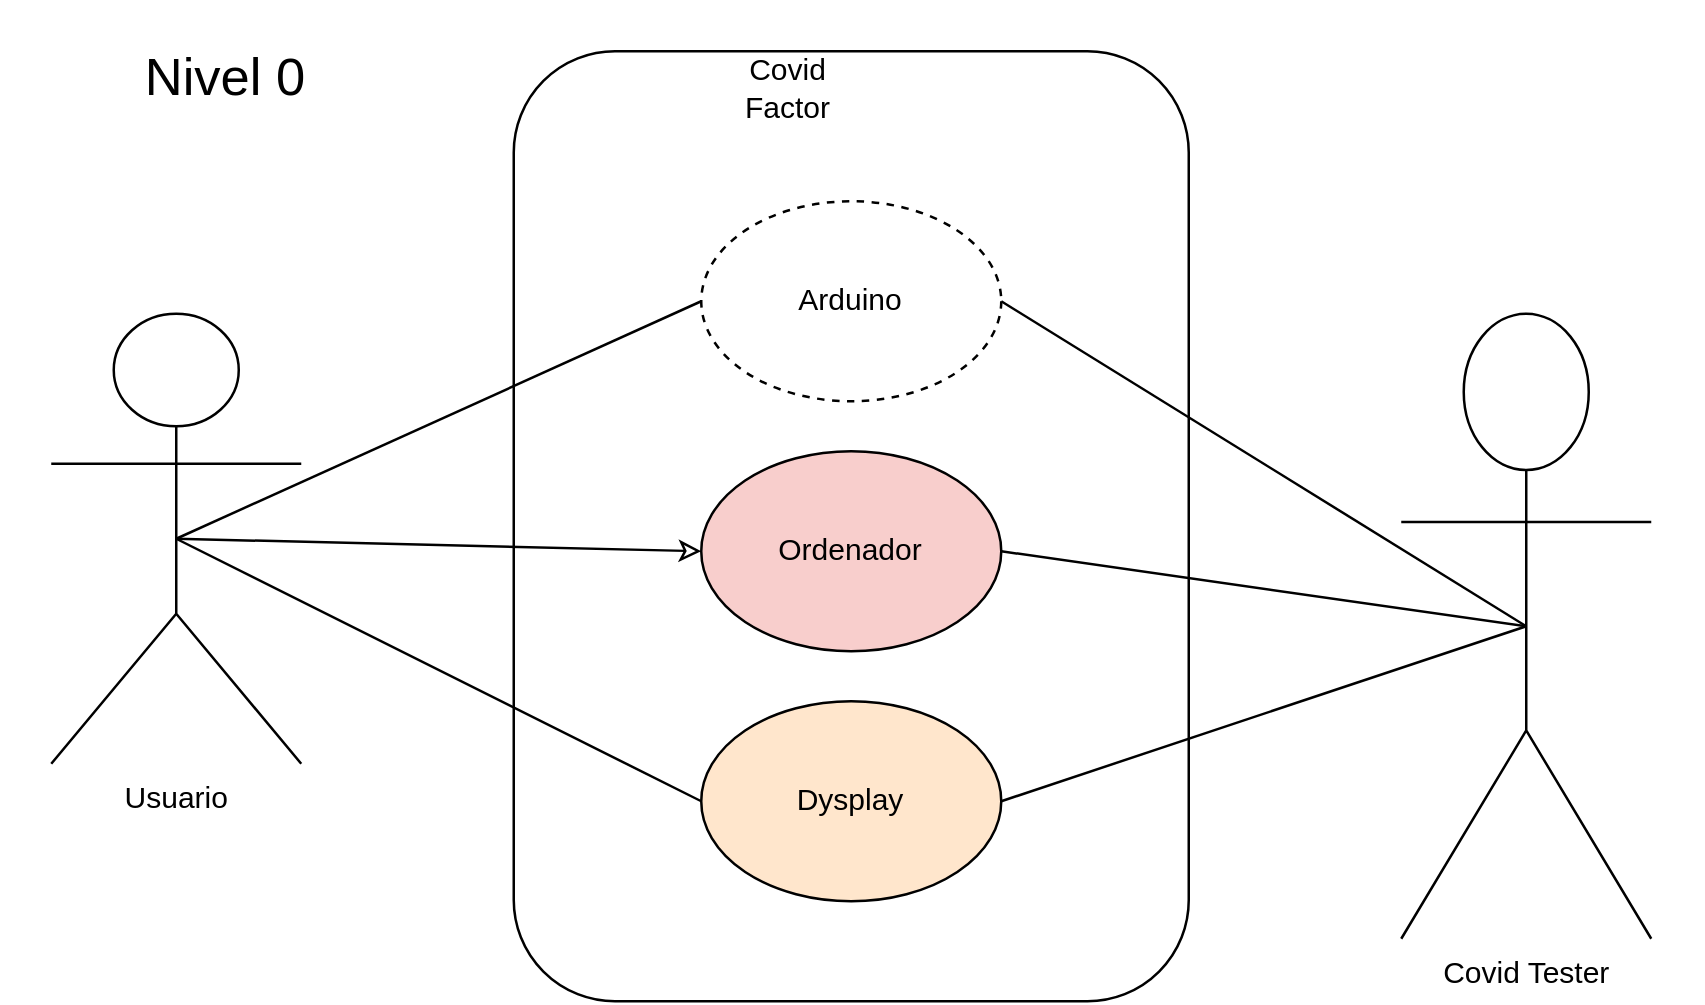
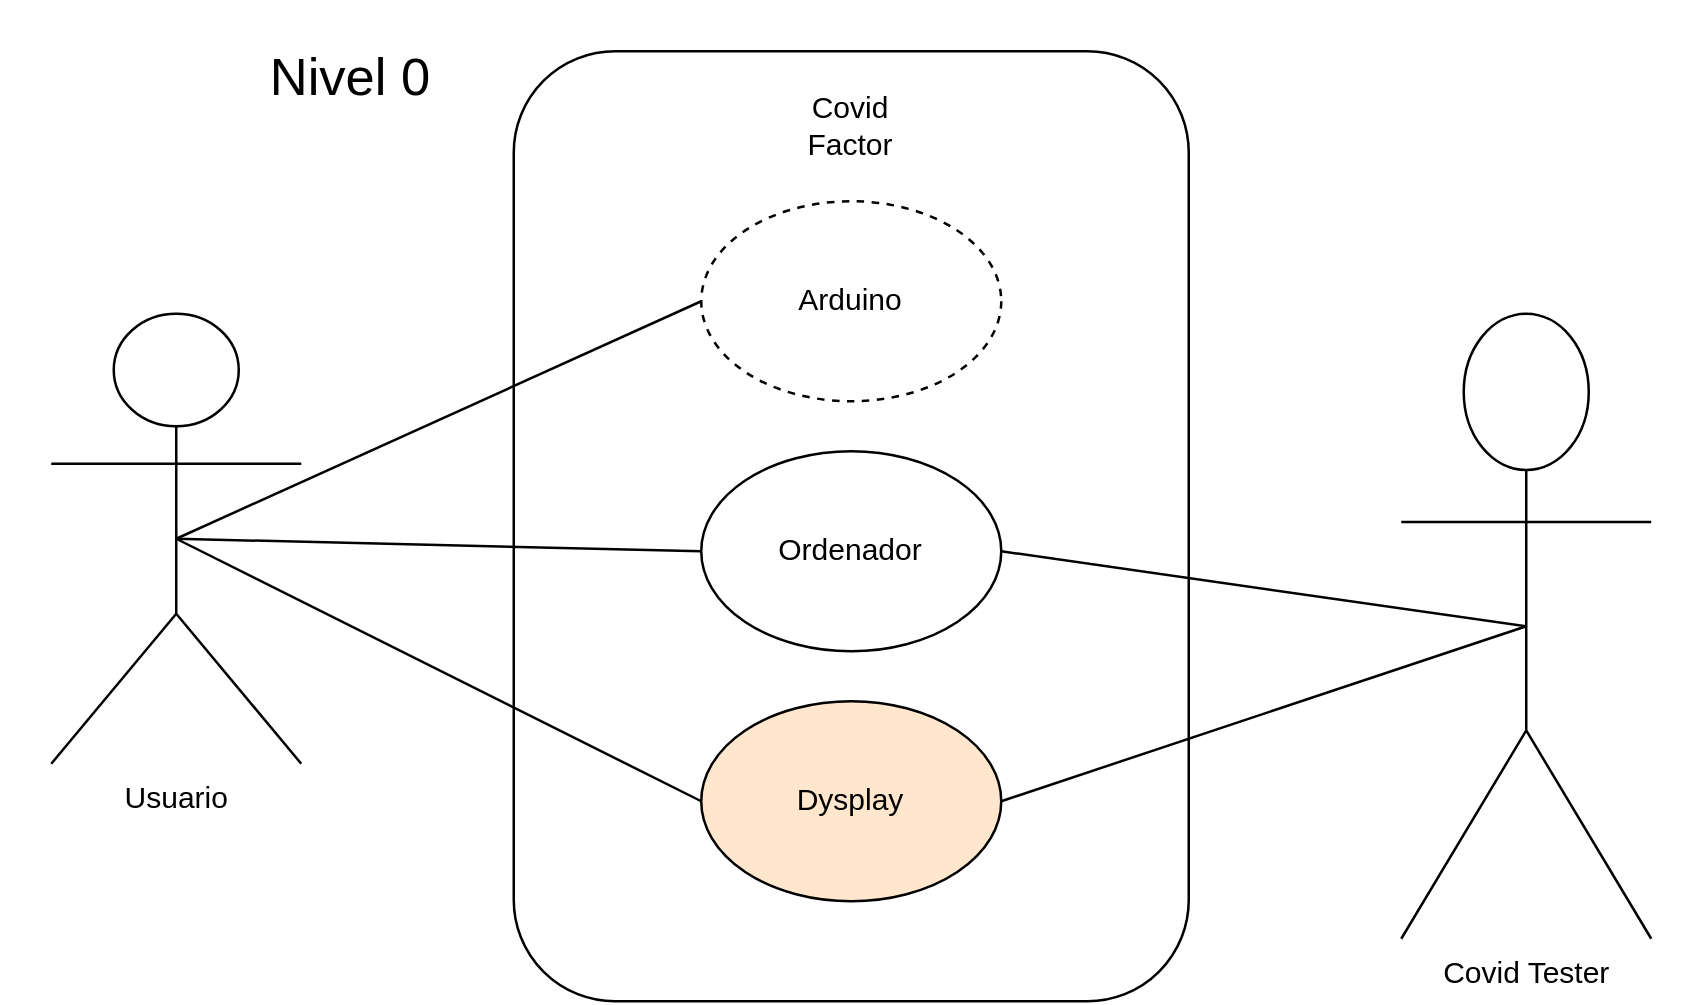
(226, 76) -> (351, 76)
(789, 89) -> (851, 126)
(1259, 461) -> none
(683, 551) -> (690, 551)
(851, 551) -> (851, 551)
